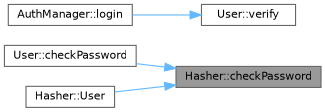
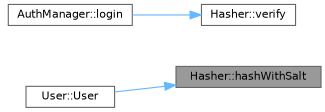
(249, 15) -> (249, 15)
(70, 56) -> none
(249, 77) -> (249, 77)
(70, 97) -> (70, 97)
